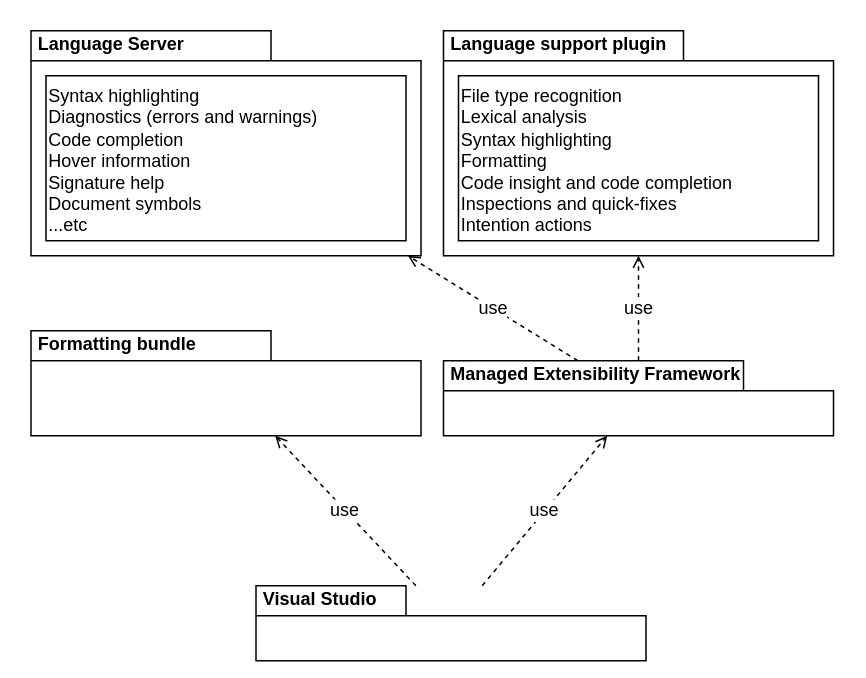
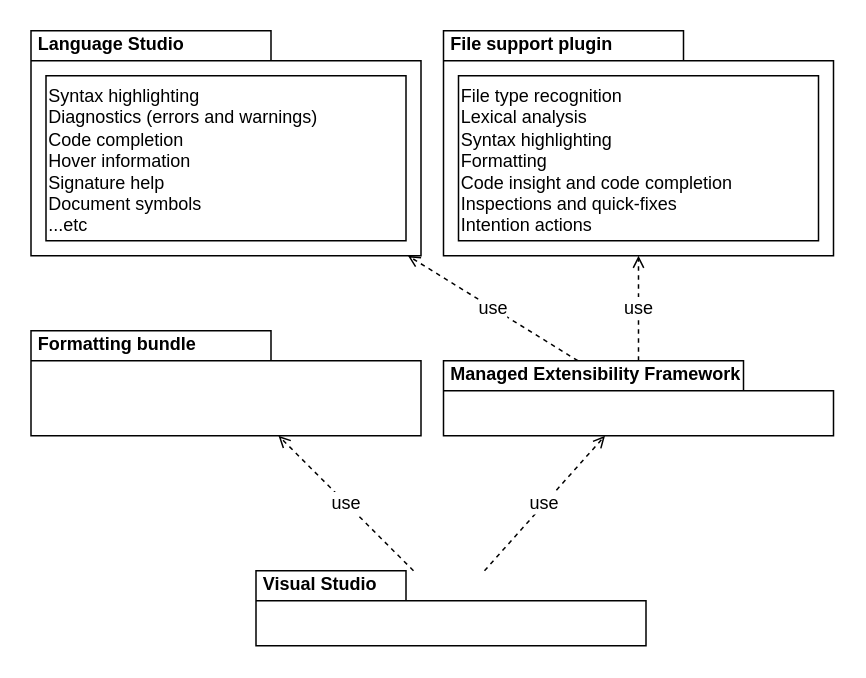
(111, 44) -> (108, 44)
(557, 44) -> (532, 44)
(451, 623) -> (451, 608)
